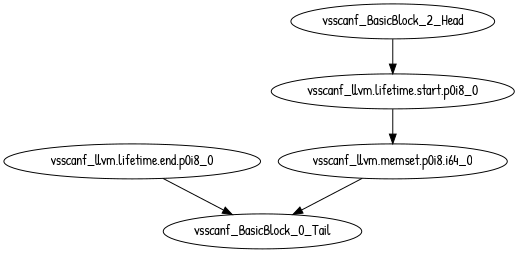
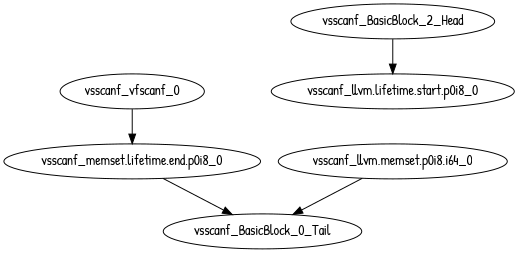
none -> (132, 91)
(393, 122) -> none
(132, 161) -> (132, 161)
